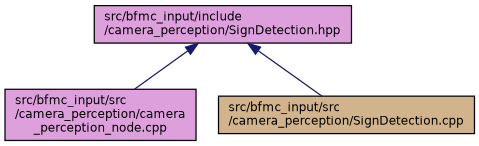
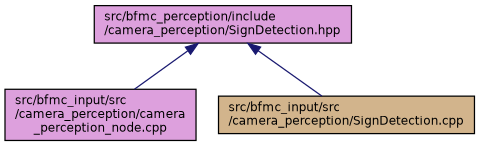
(223, 24) -> (223, 24)
